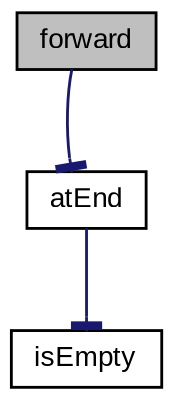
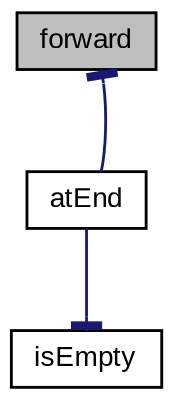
(67, 114) -> (106, 128)
